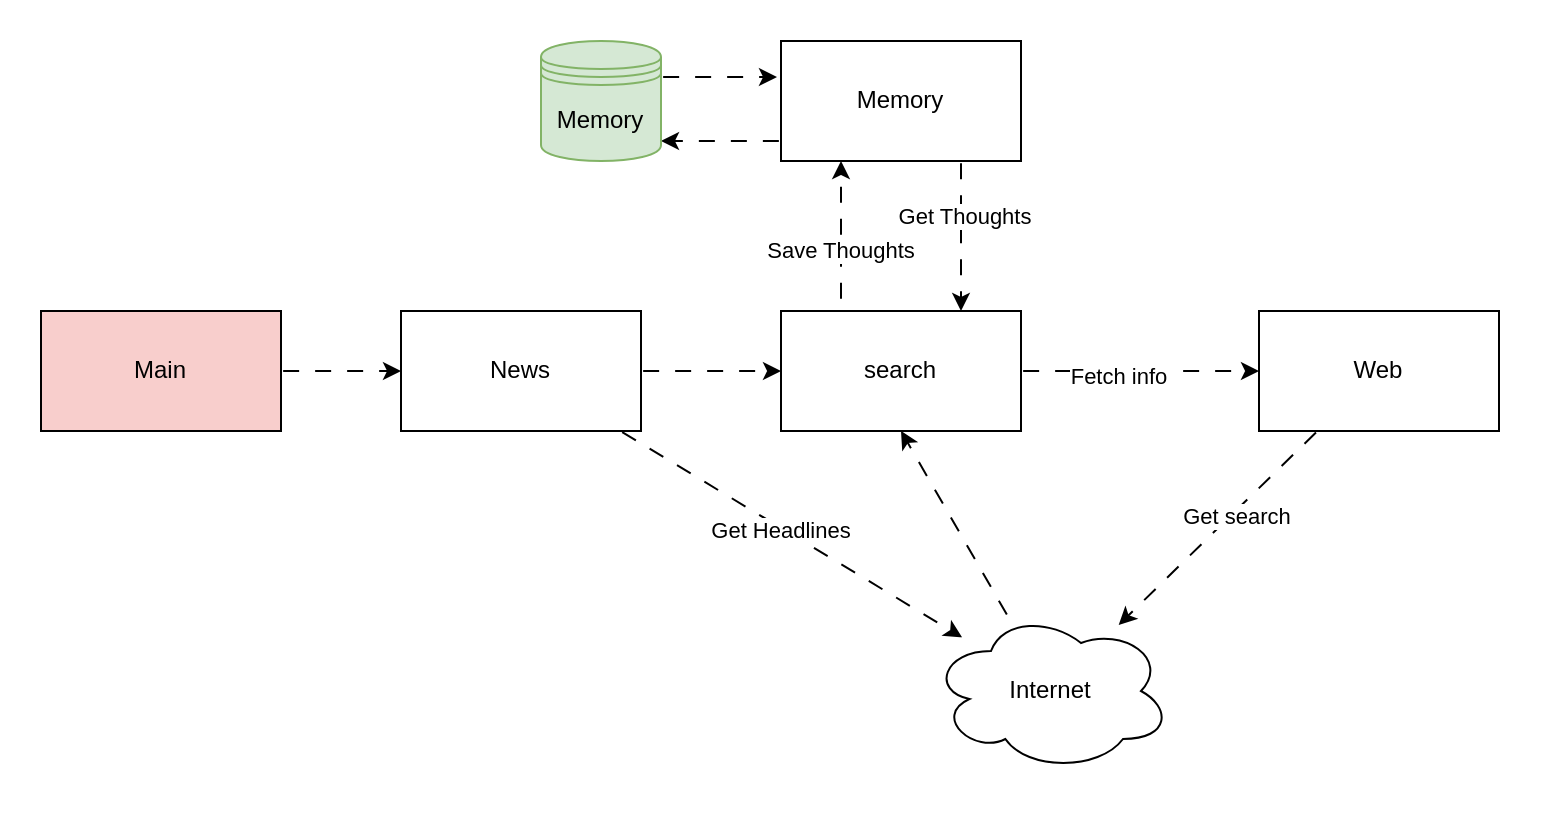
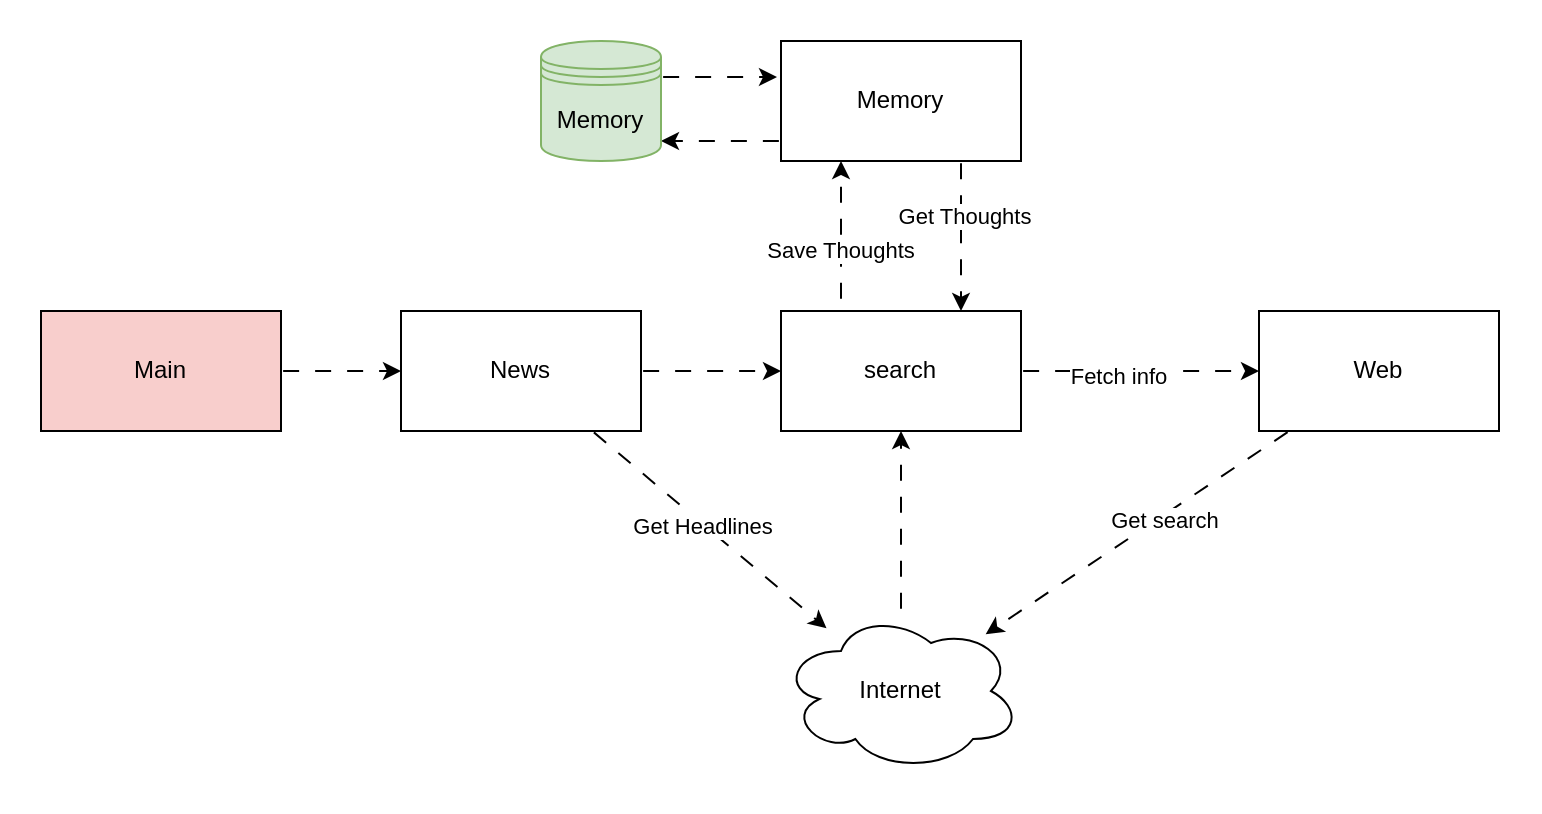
(1051, 691) -> (901, 691)
